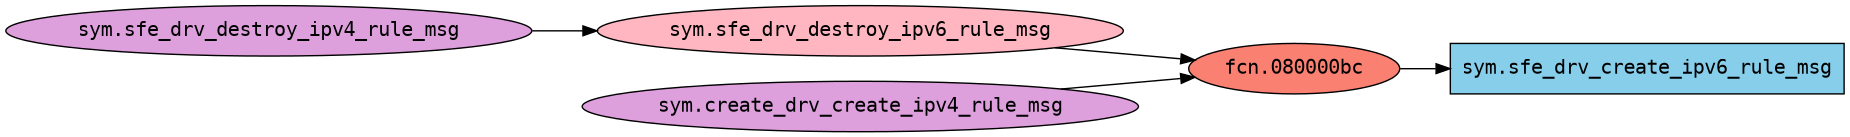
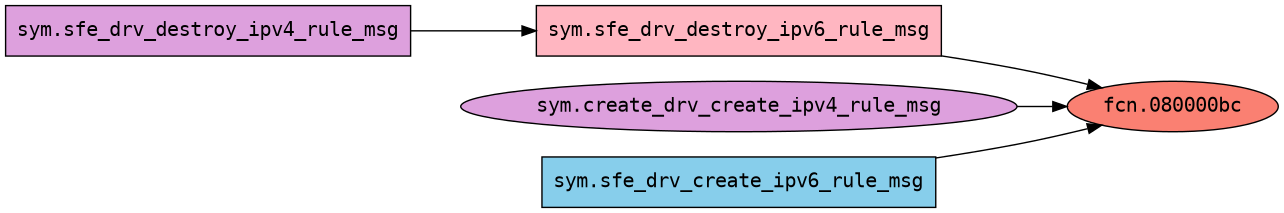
(269, 31) -> (208, 31)
(860, 31) -> (739, 31)
(1418, 69) -> (1012, 145)
